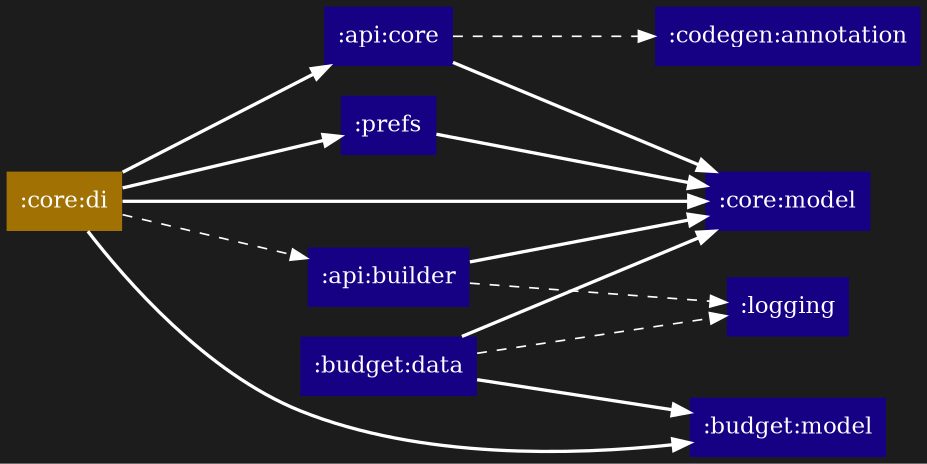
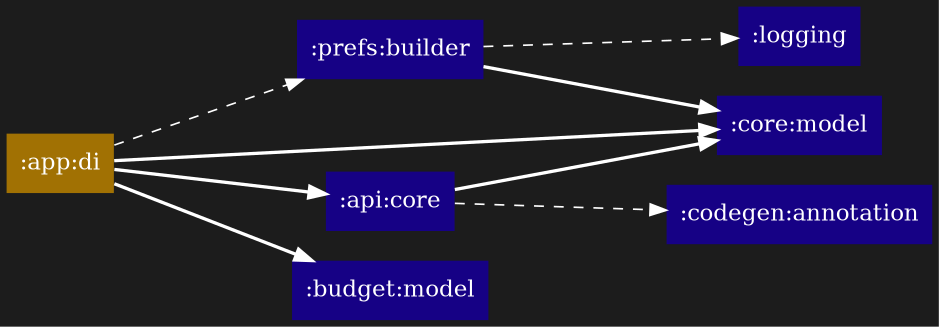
(389, 125) -> none
(64, 201) -> (60, 163)
(389, 277) -> (390, 50)
(389, 366) -> none
